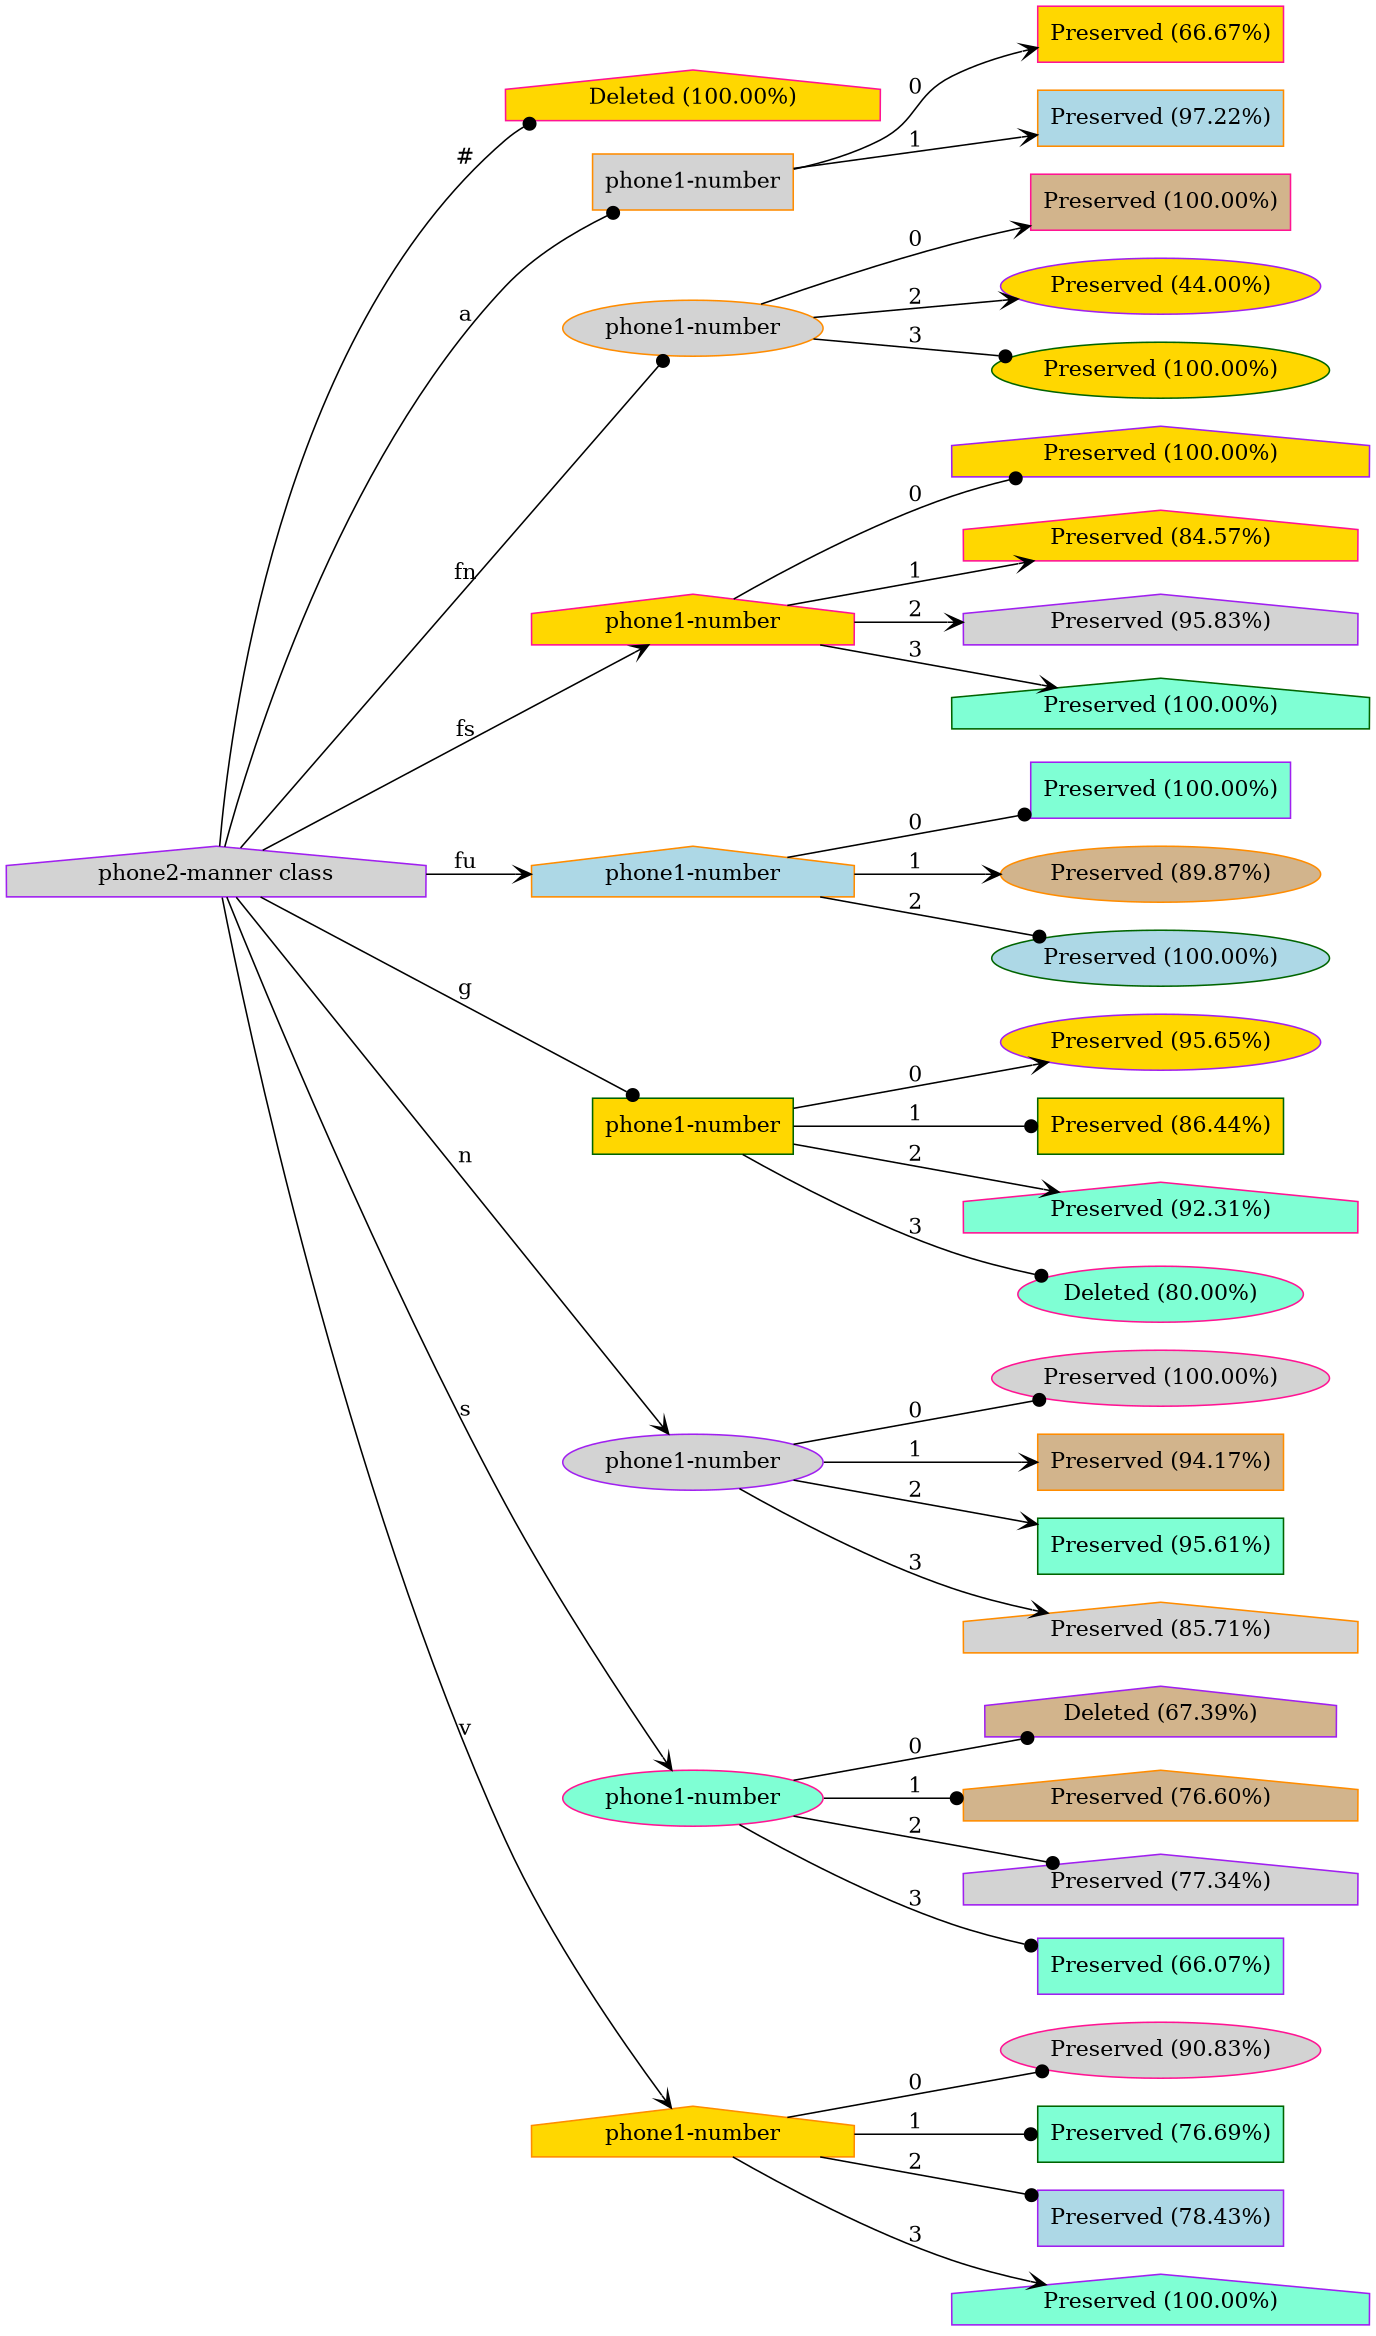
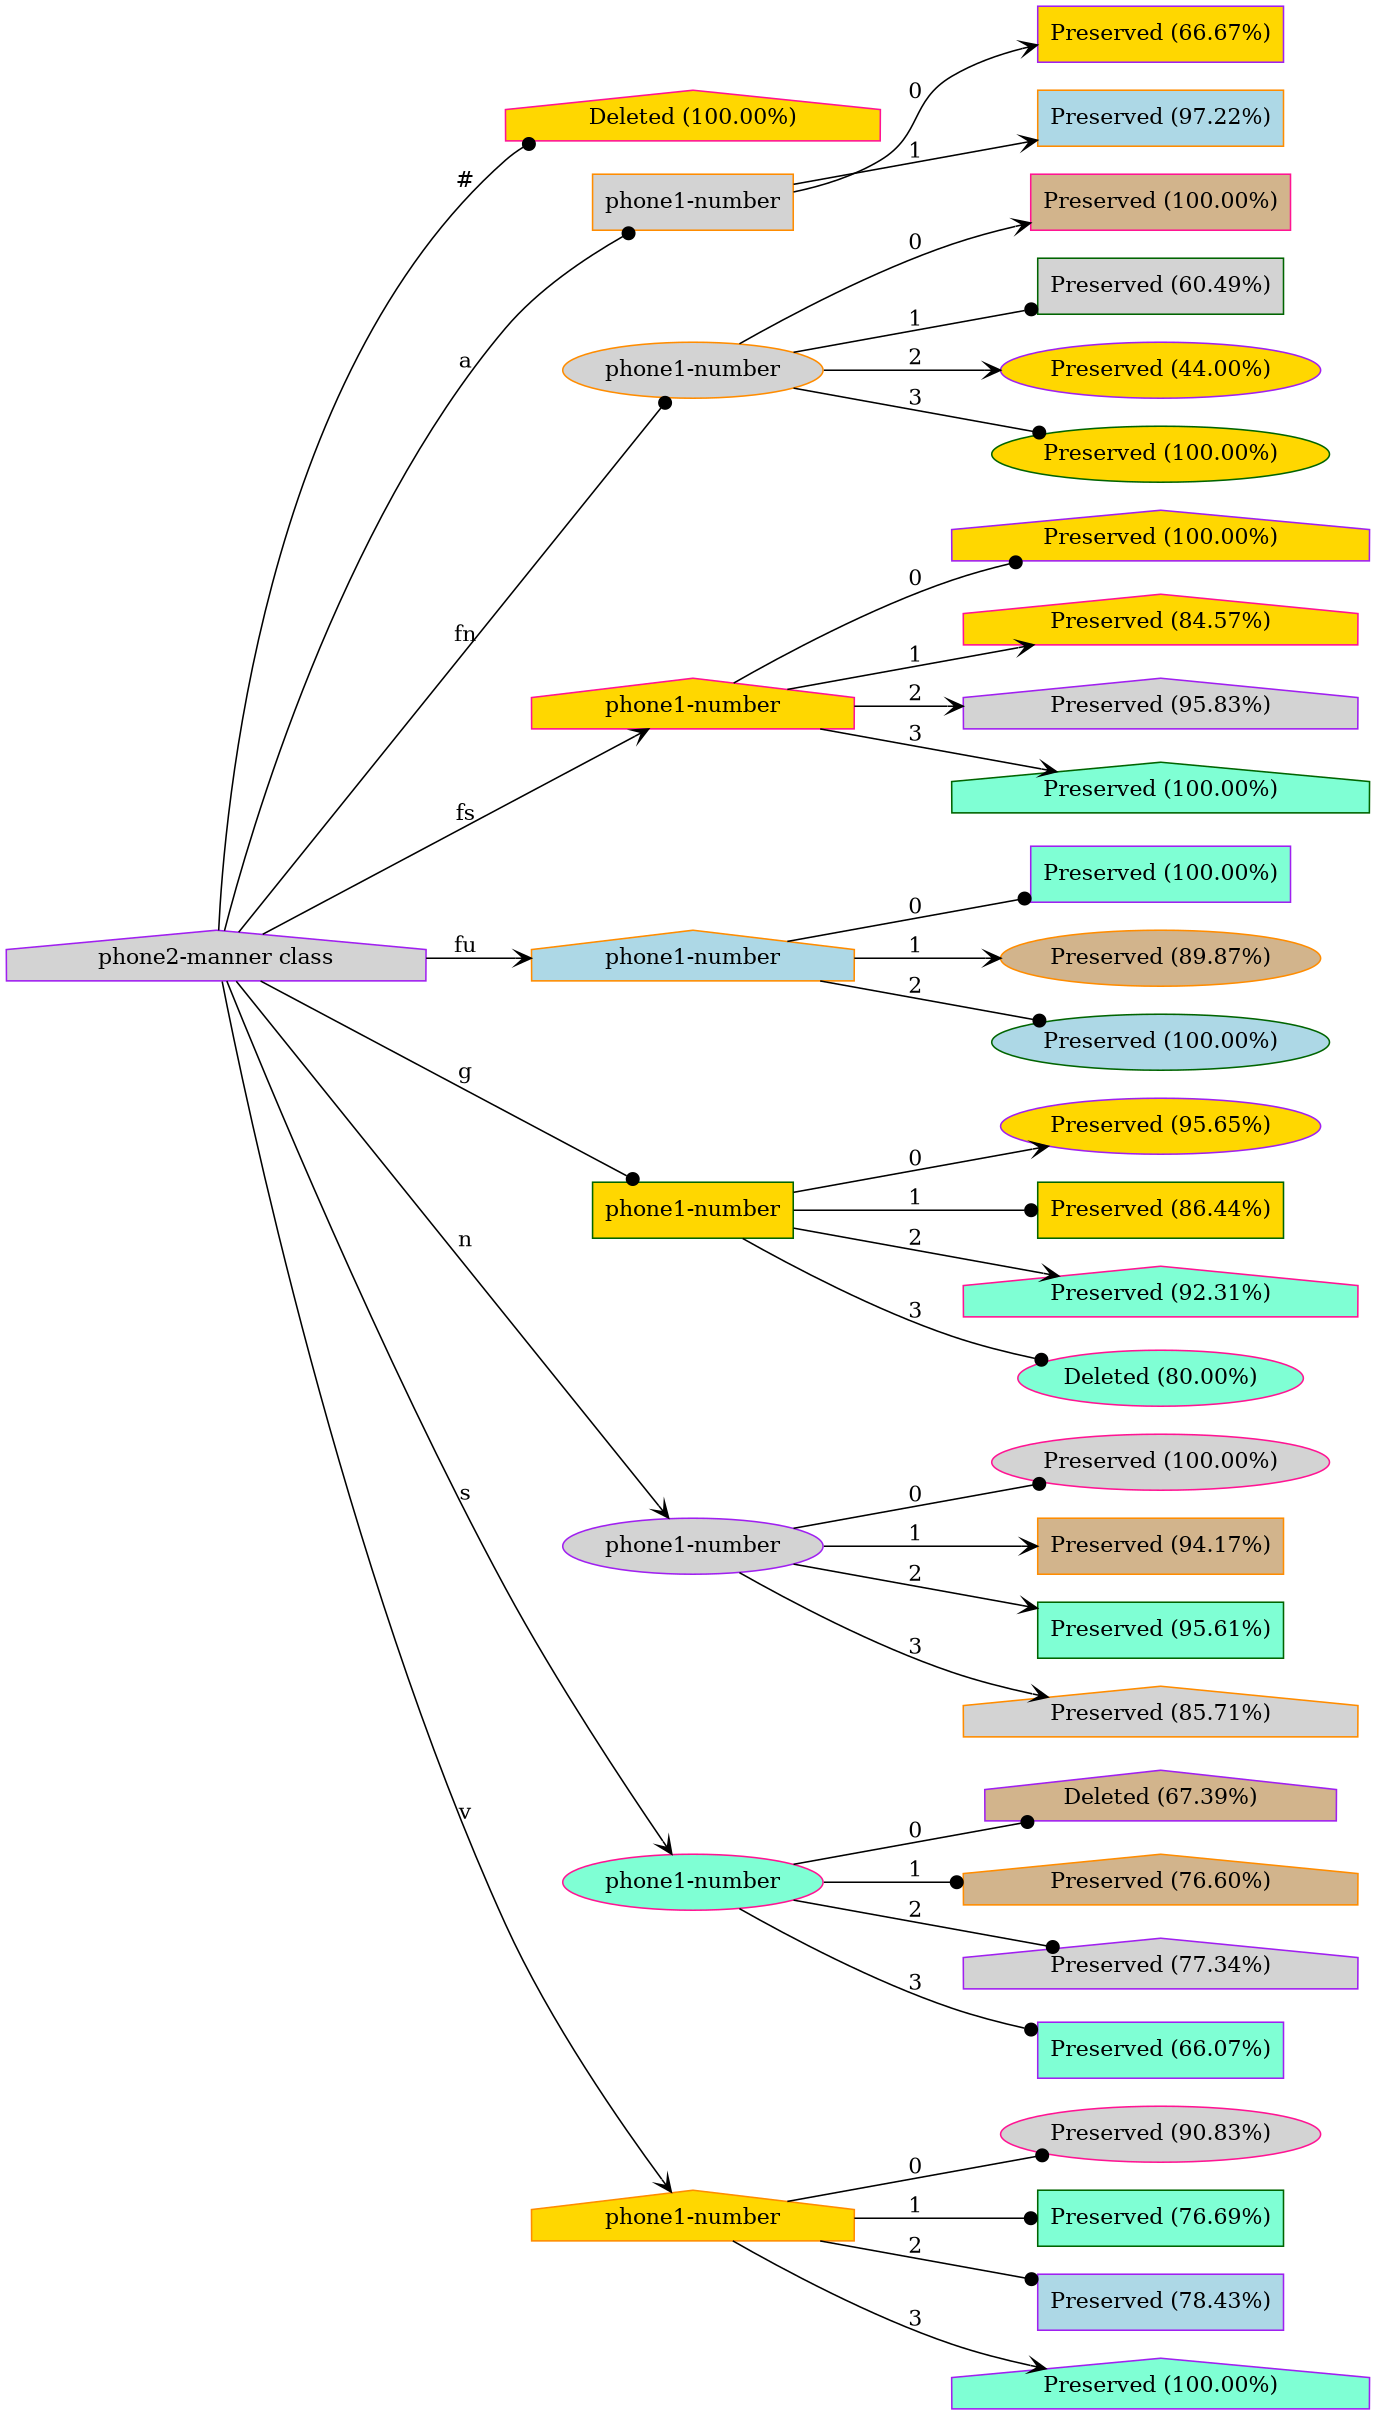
(1161, 34) -> (1161, 34)
none -> (1161, 286)
